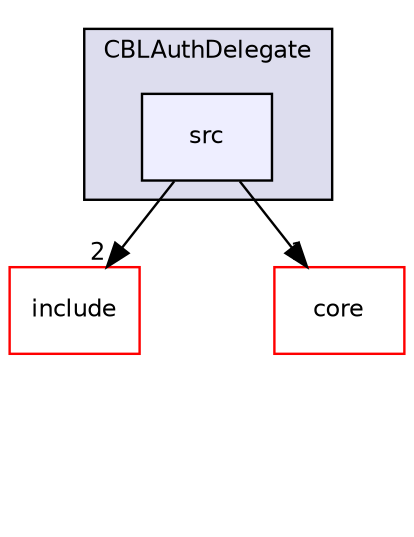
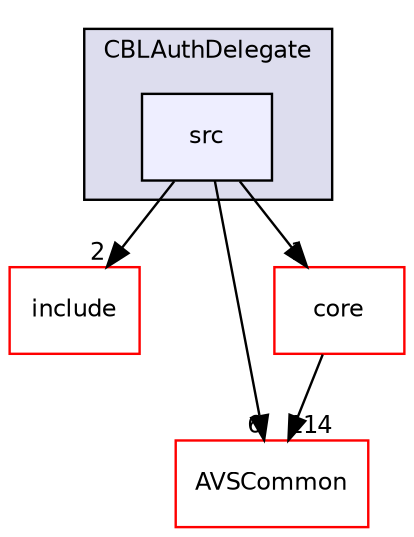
none -> (272, 484)
